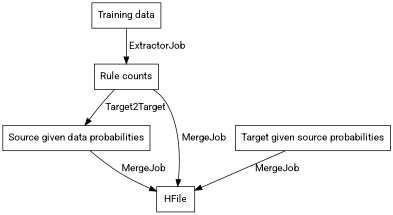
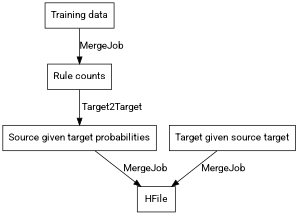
(156, 46) -> (102, 46)
(177, 131) -> none
(76, 138) -> (80, 138)
(313, 138) -> (232, 138)
